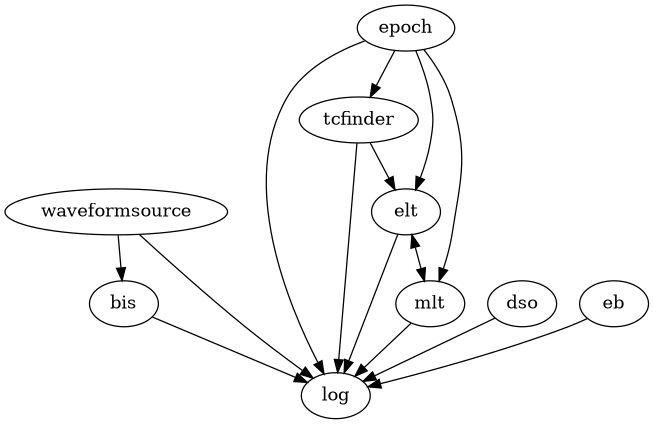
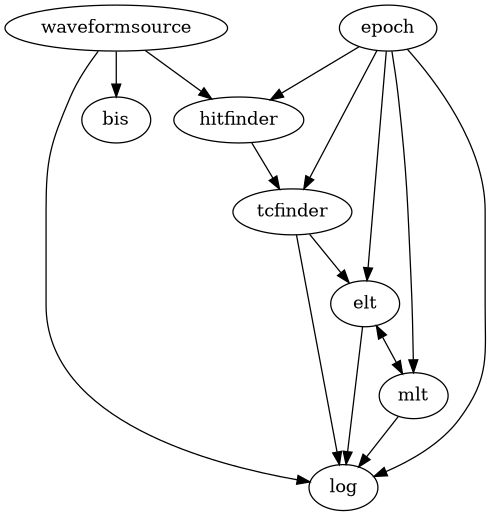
none -> (239, 120)
(522, 304) -> none
(614, 304) -> none
(224, 347) -> none
